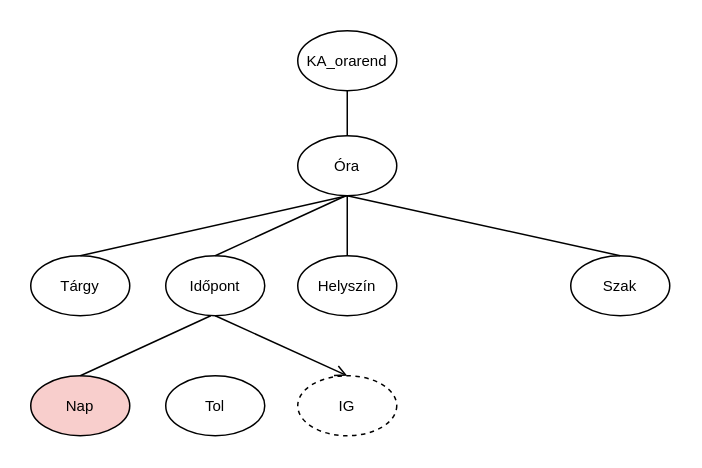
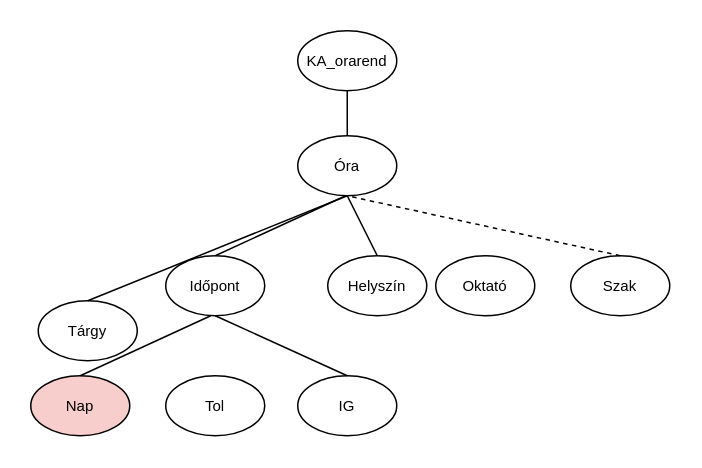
(484, 226) -> (484, 226)
(80, 286) -> (88, 331)
(347, 286) -> (377, 286)
none -> (485, 286)
(341, 373) -> (343, 374)
(347, 406) -> (347, 406)
